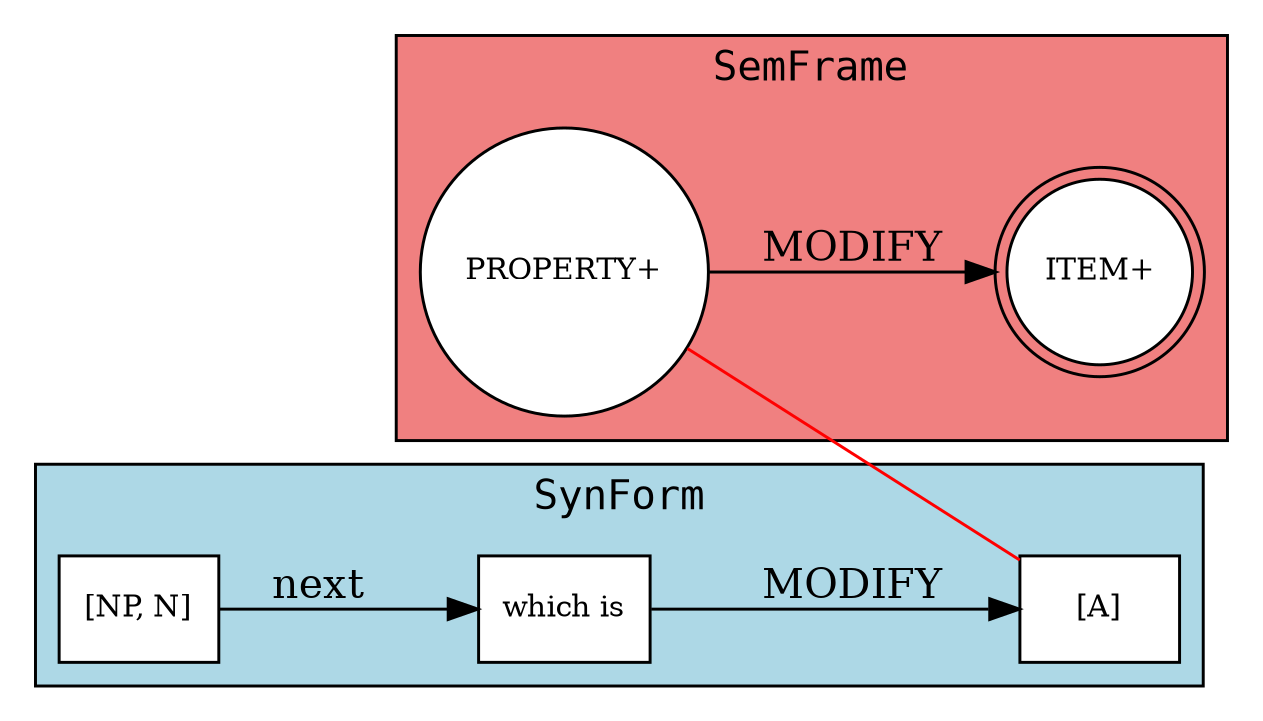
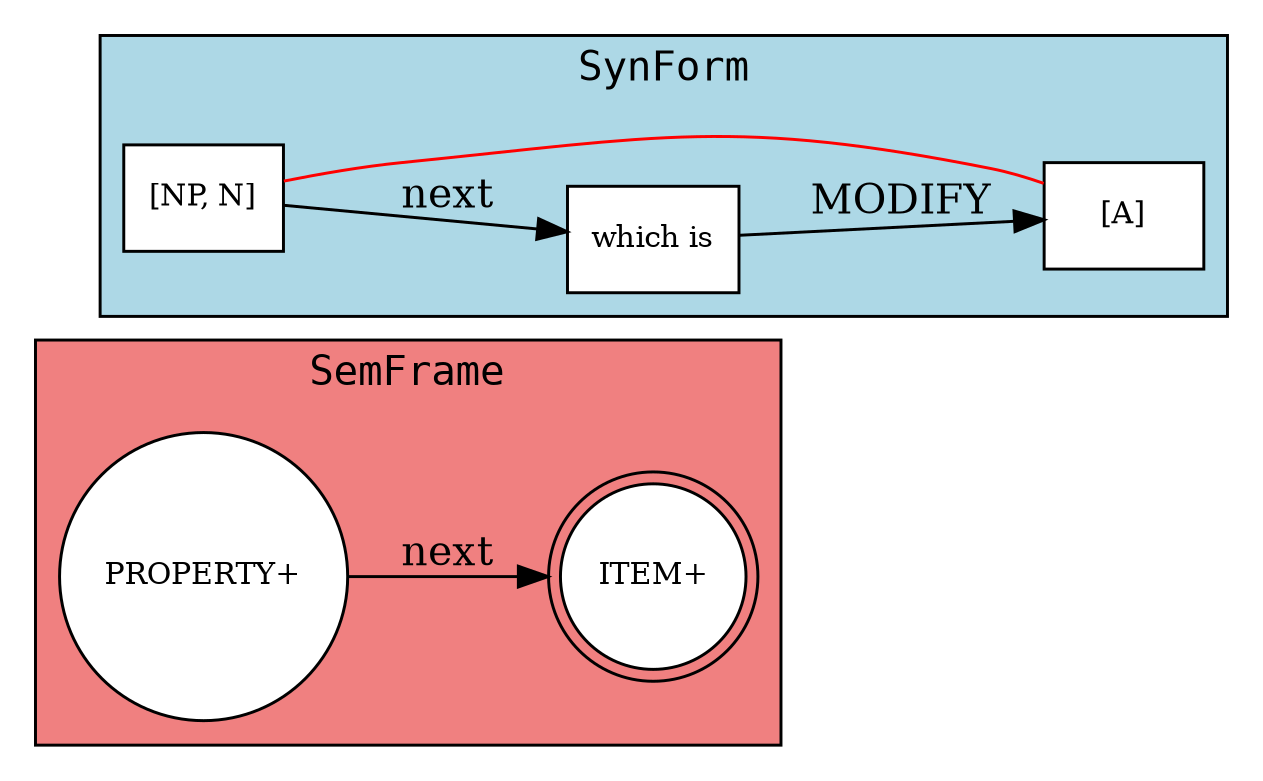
(852, 250) -> (449, 554)
(804, 423) -> (665, 138)
